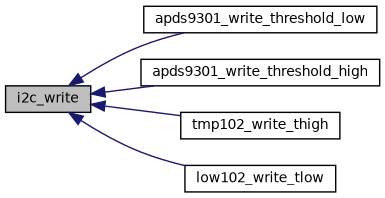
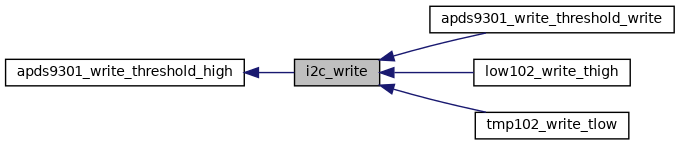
(260, 20) -> (552, 20)
(129, 89) -> (276, 73)
(260, 126) -> (552, 73)
(260, 179) -> (552, 126)
